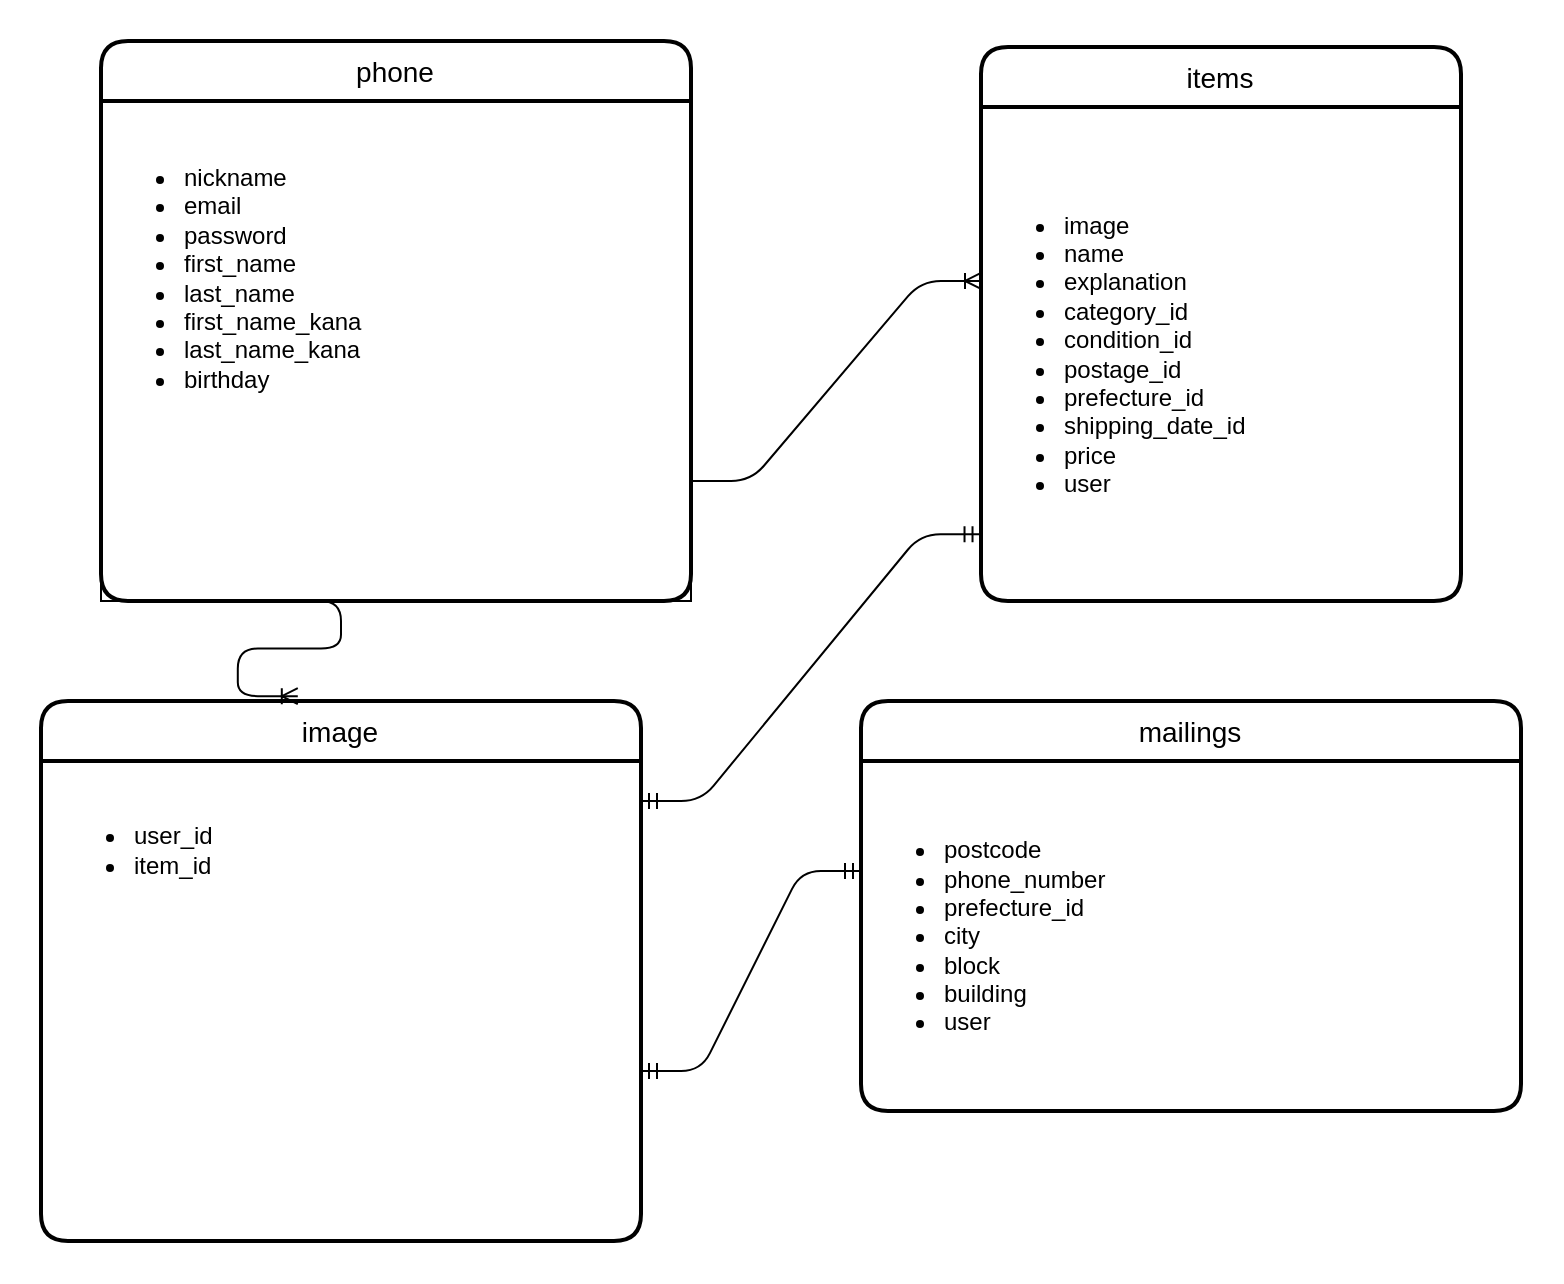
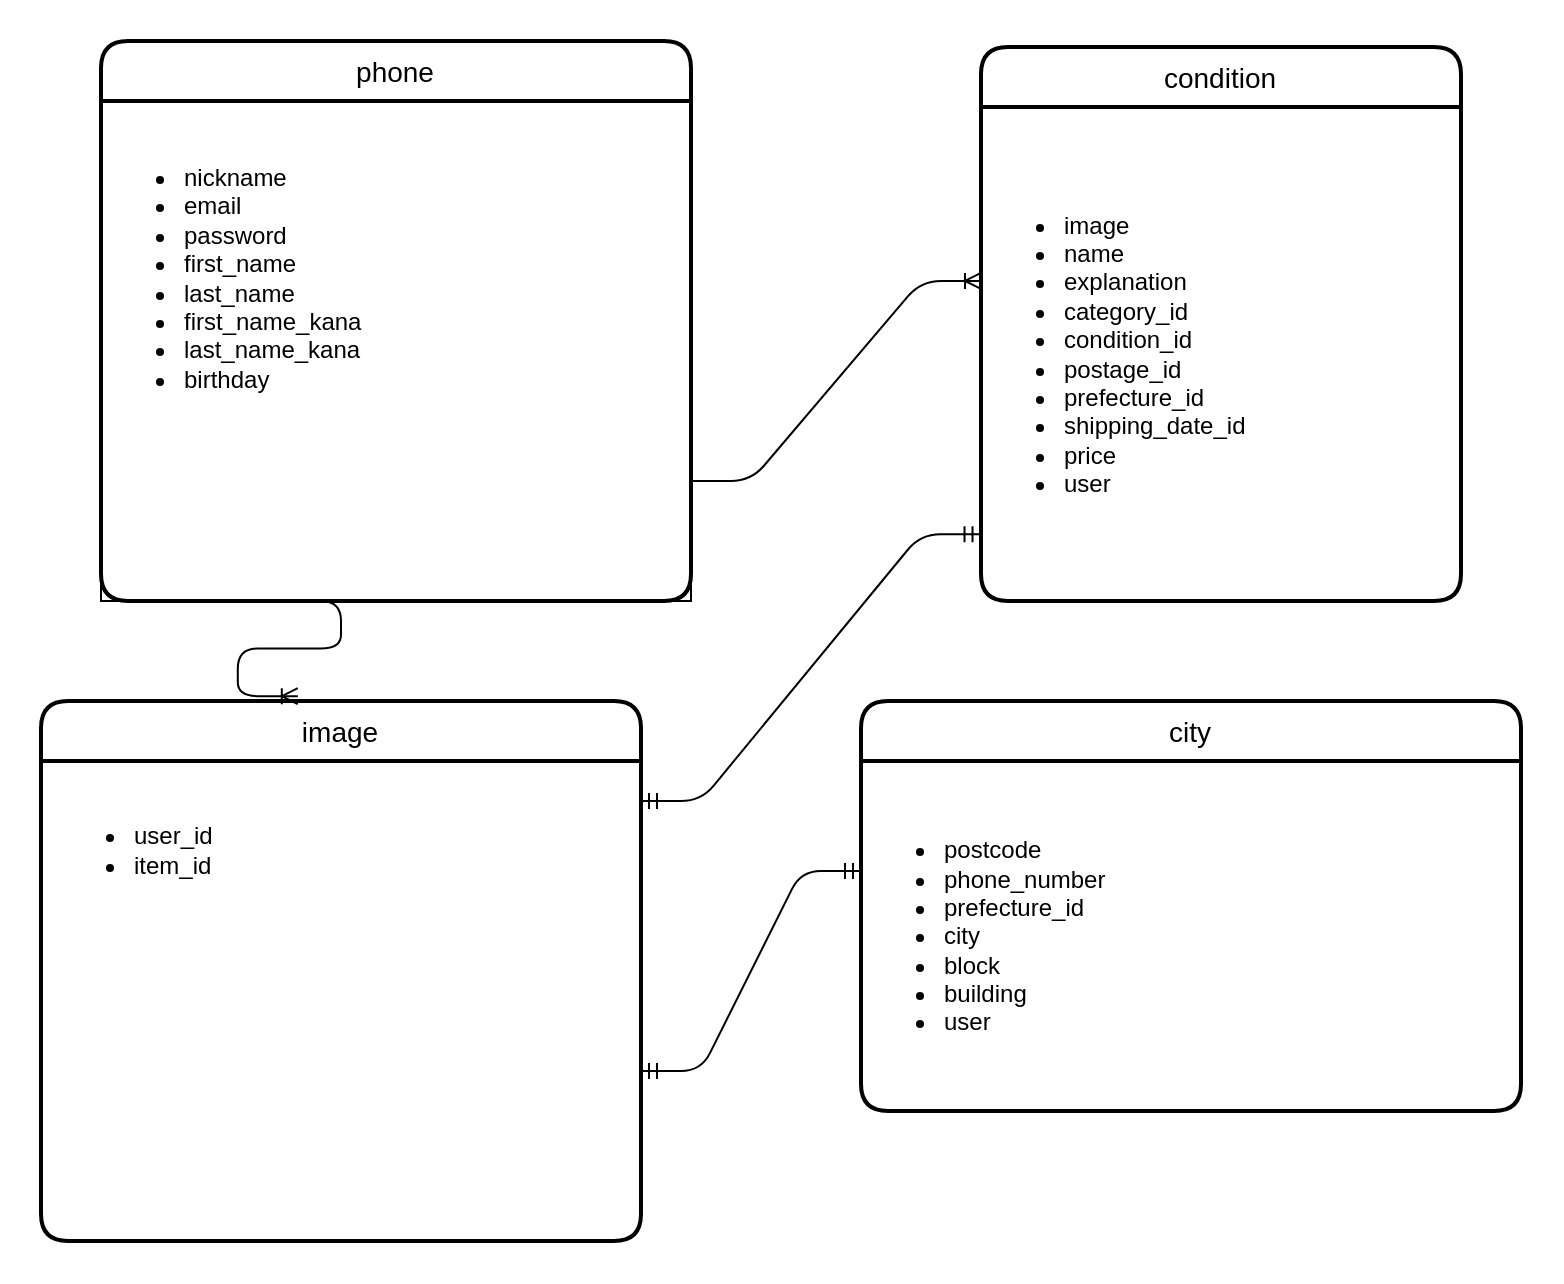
(1220, 79) -> (1220, 79)
(1190, 733) -> (1190, 733)
